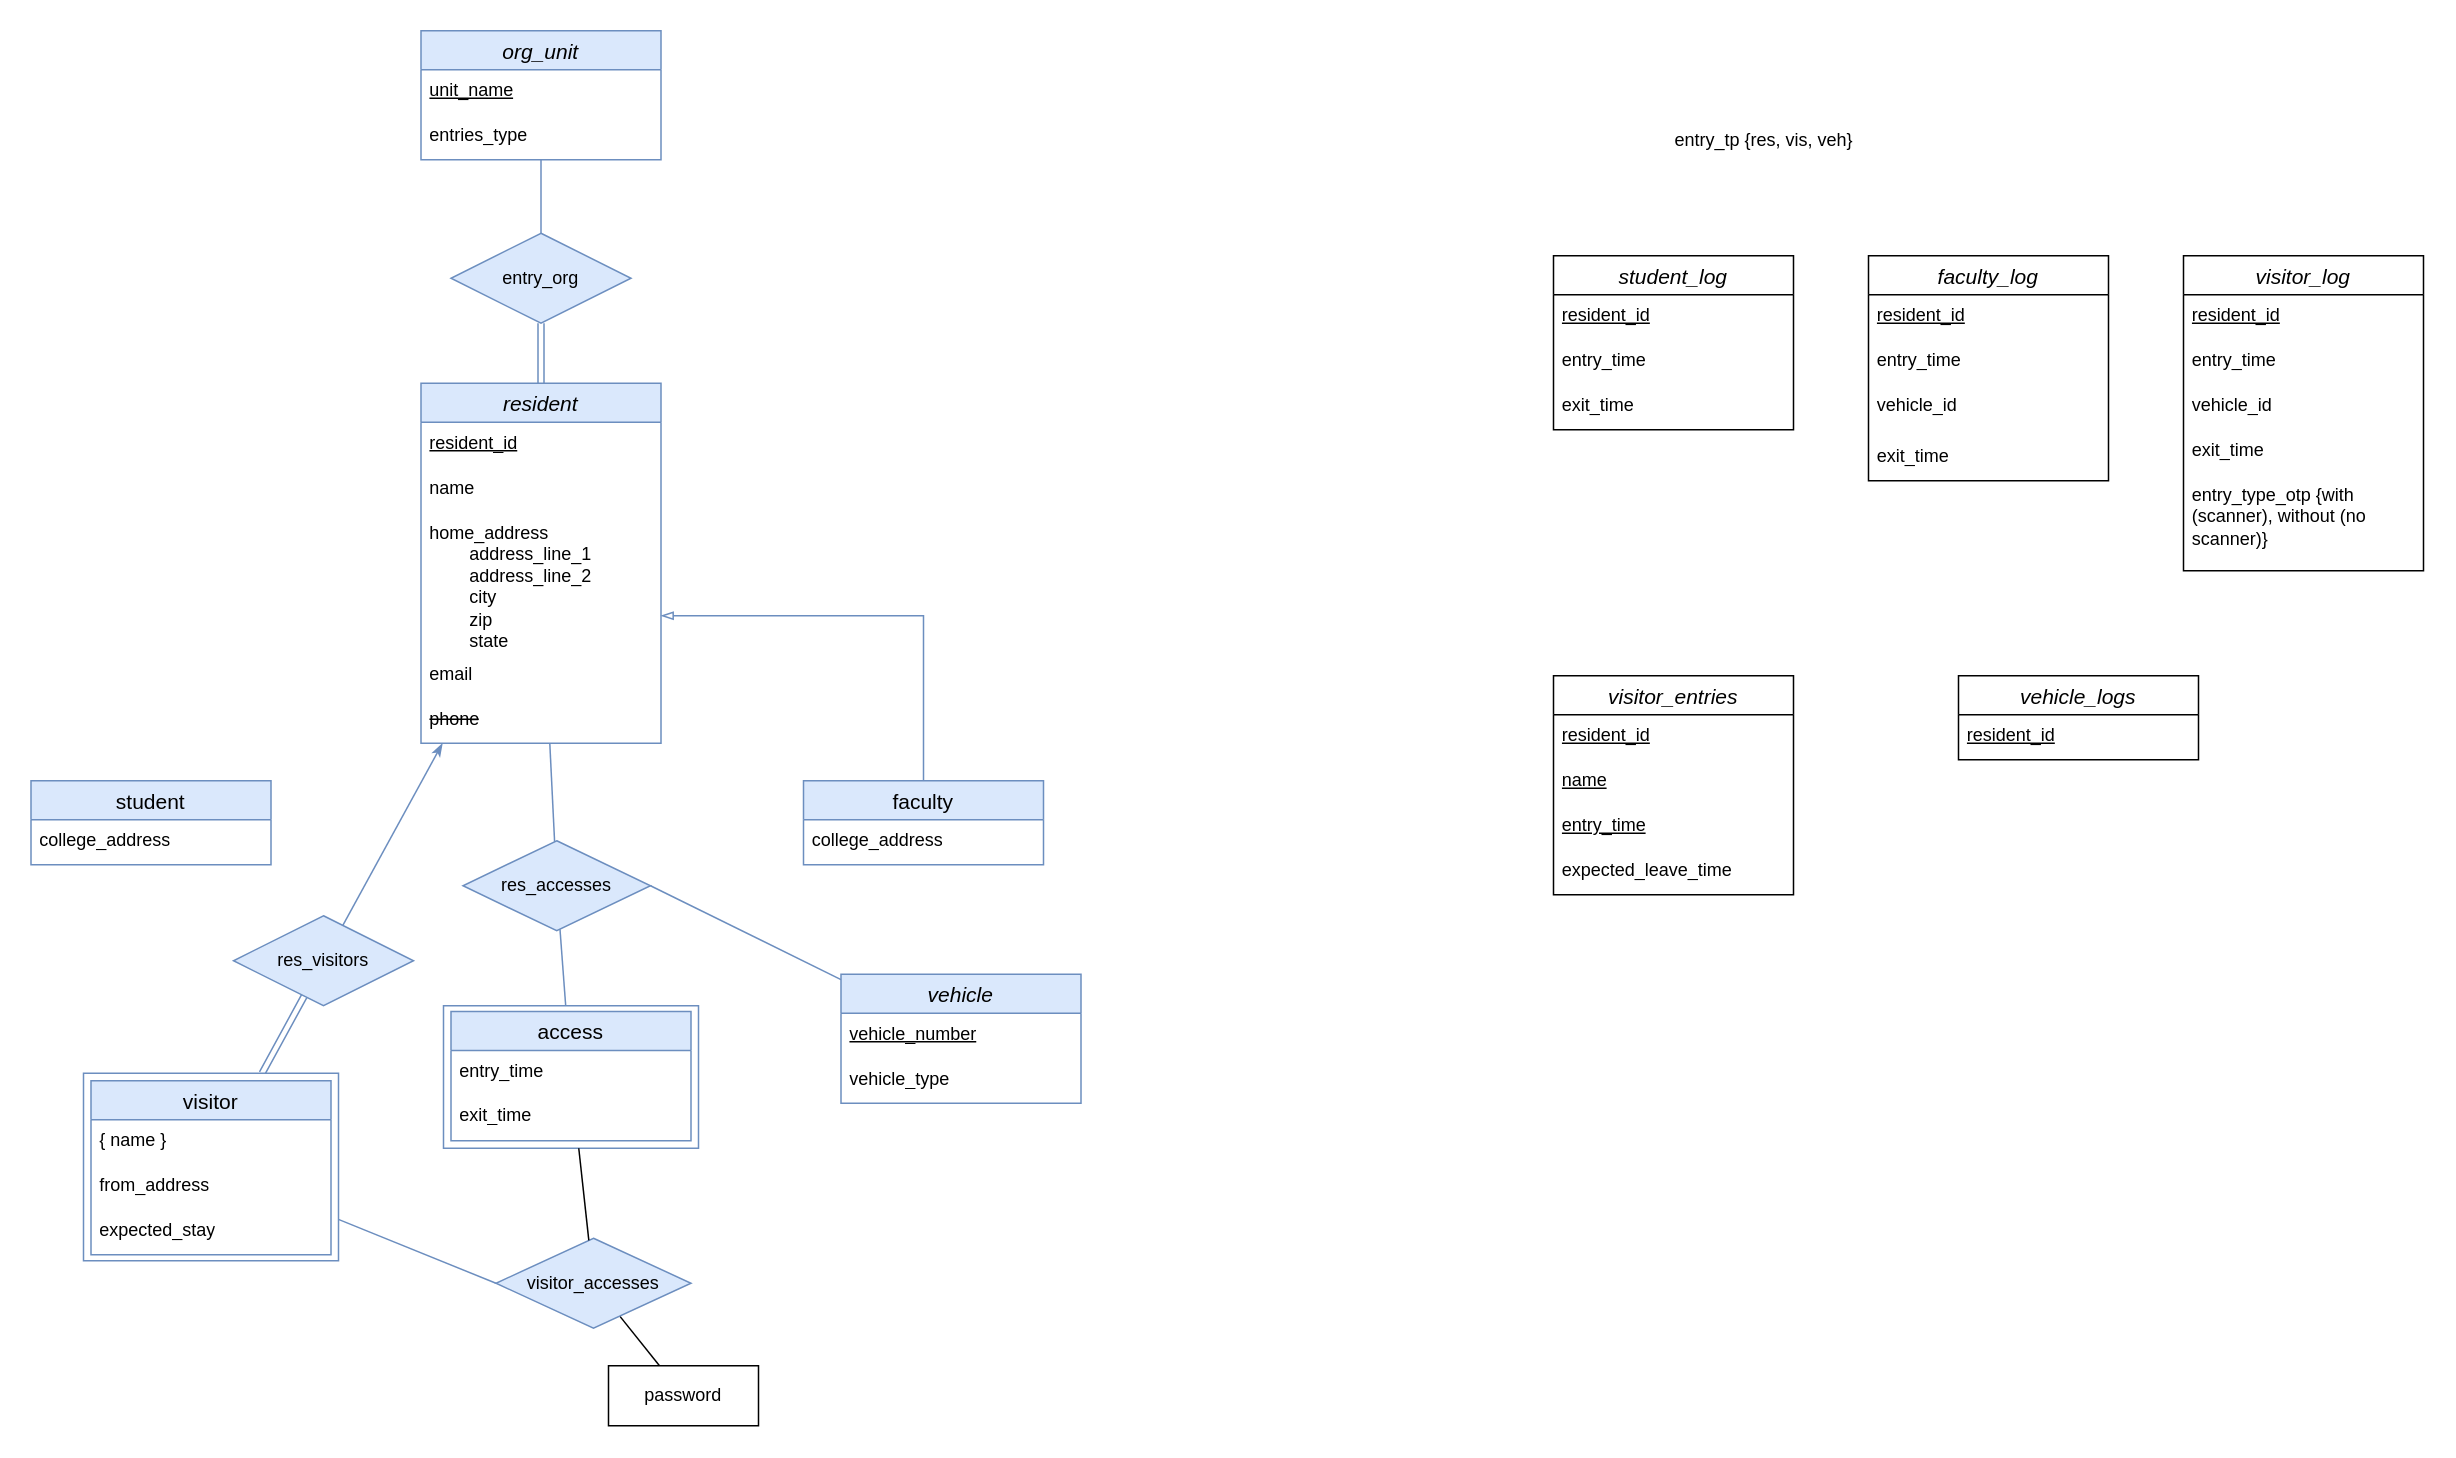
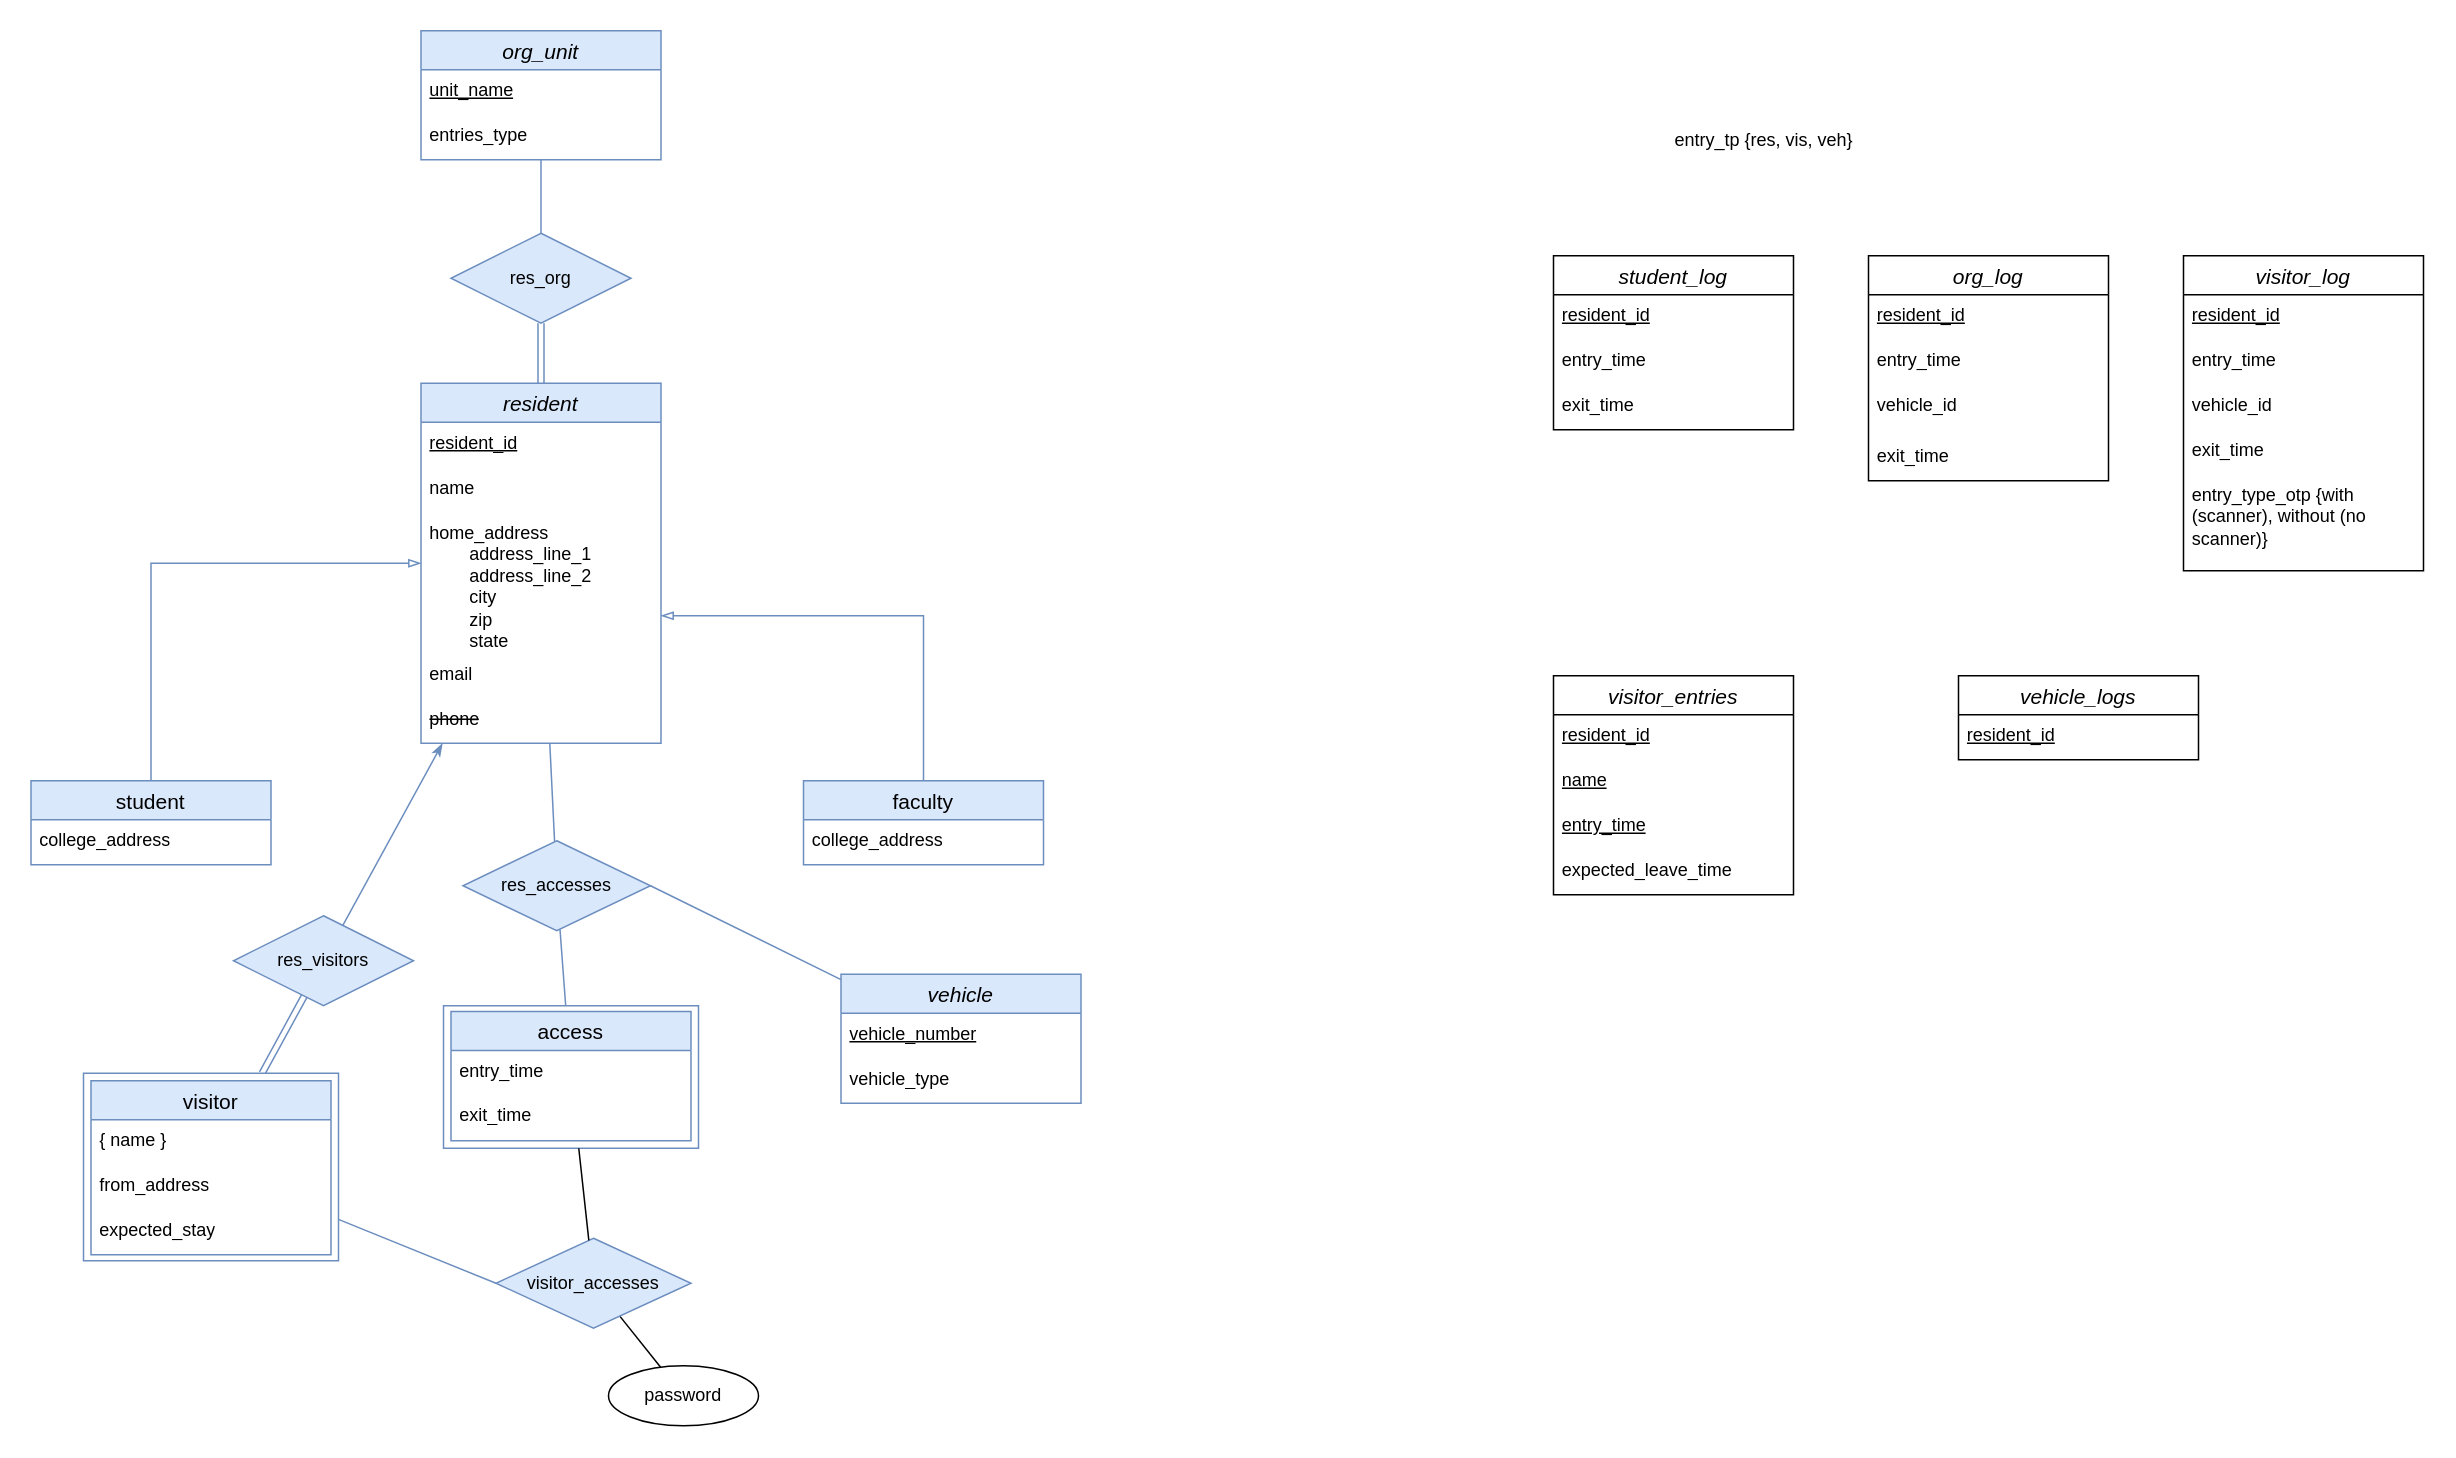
(1988, 277) -> (1988, 277)
(541, 278) -> (541, 278)
none -> (171, 563)
(683, 1396) -> (683, 1396)
